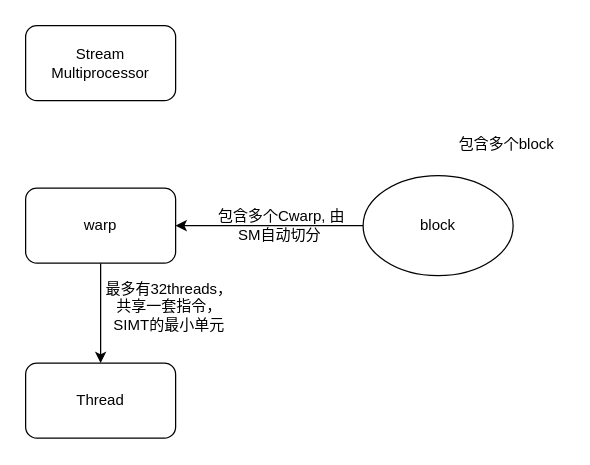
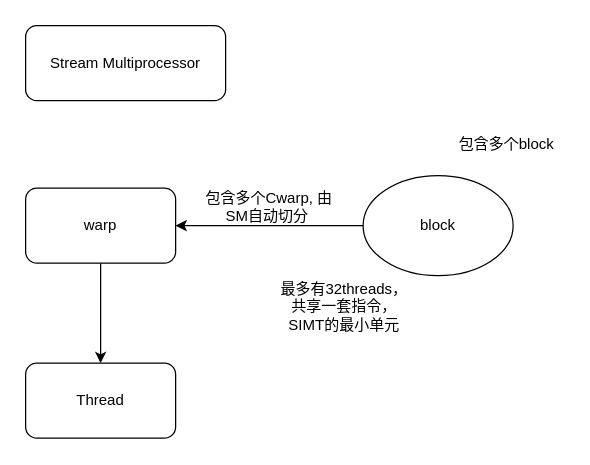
(101, 63) -> (126, 63)
(282, 226) -> (269, 207)
(169, 307) -> (344, 307)
